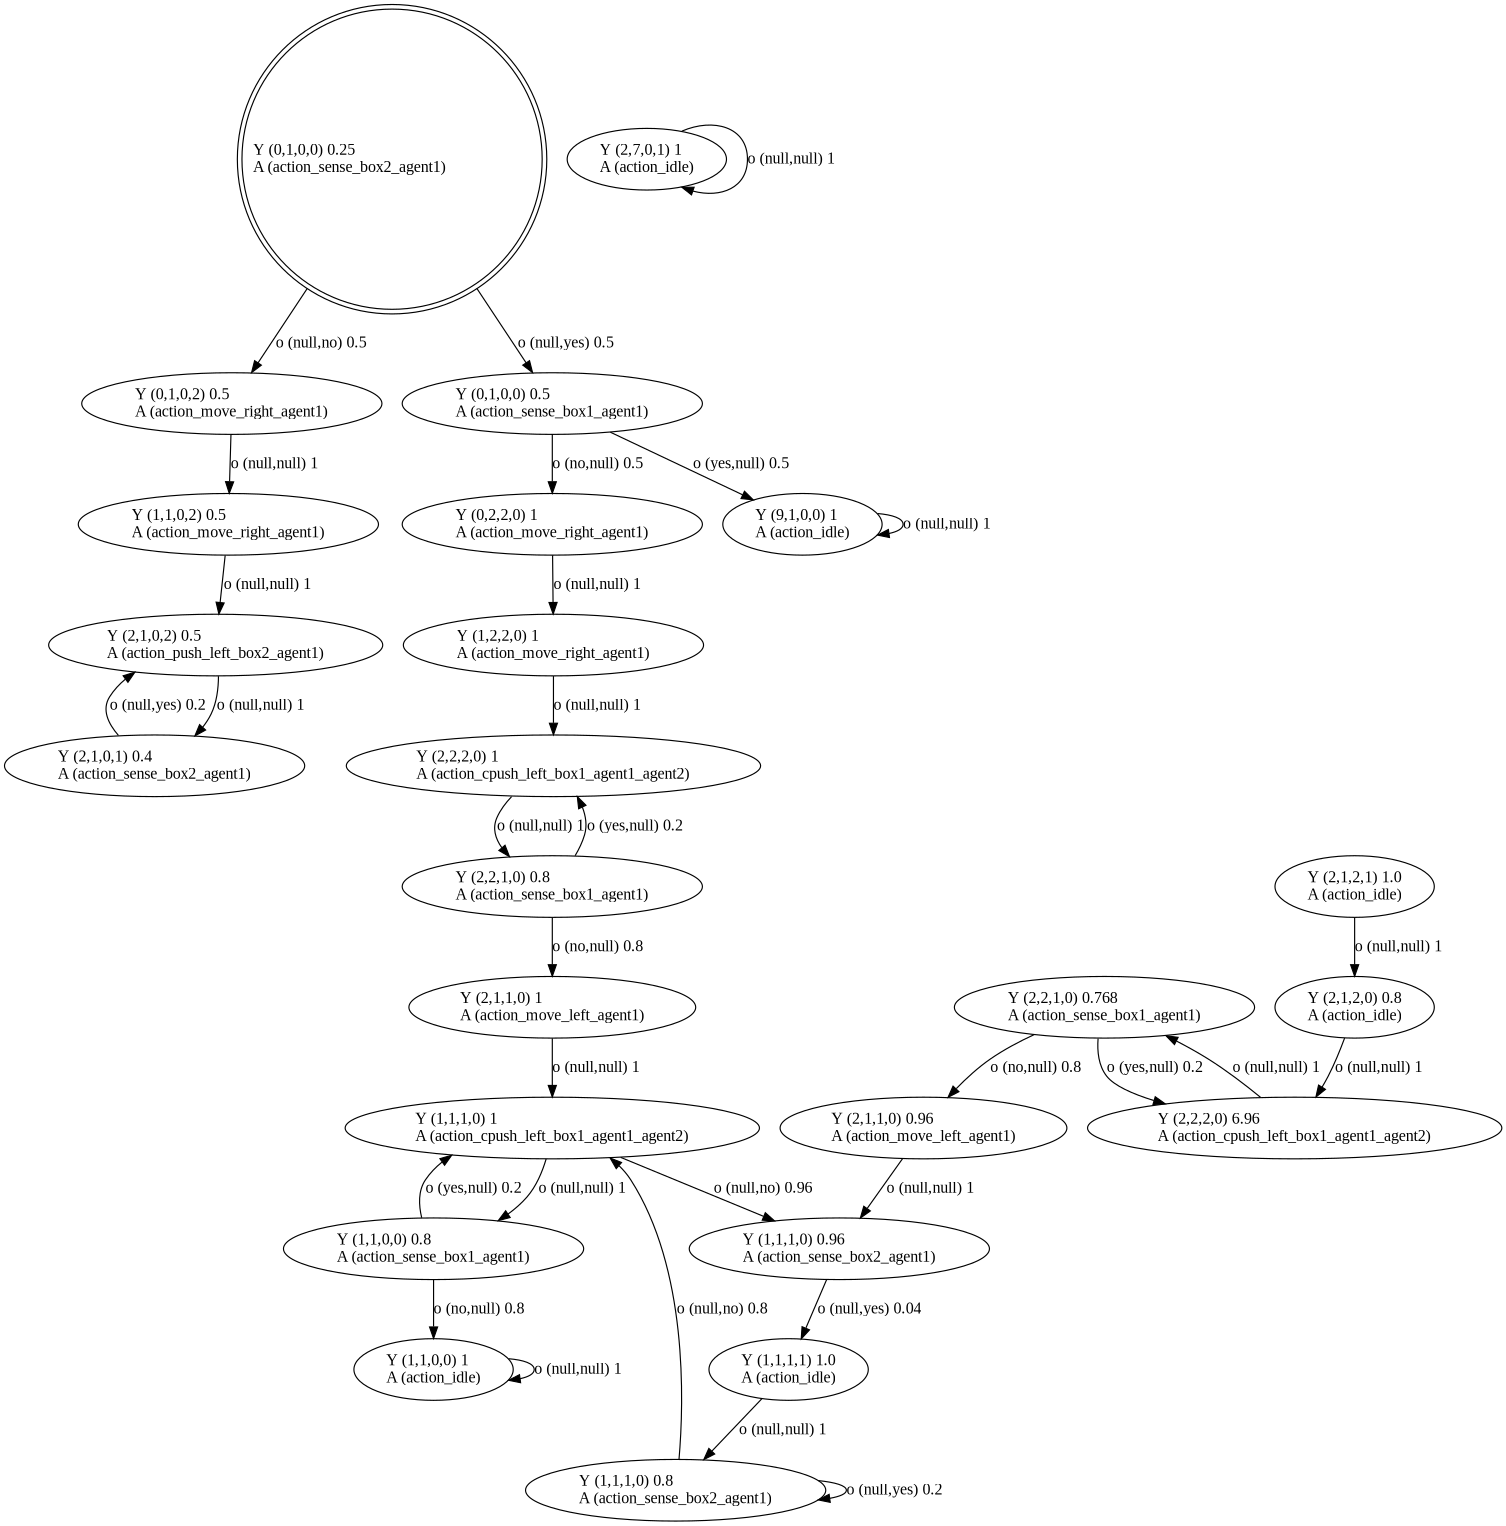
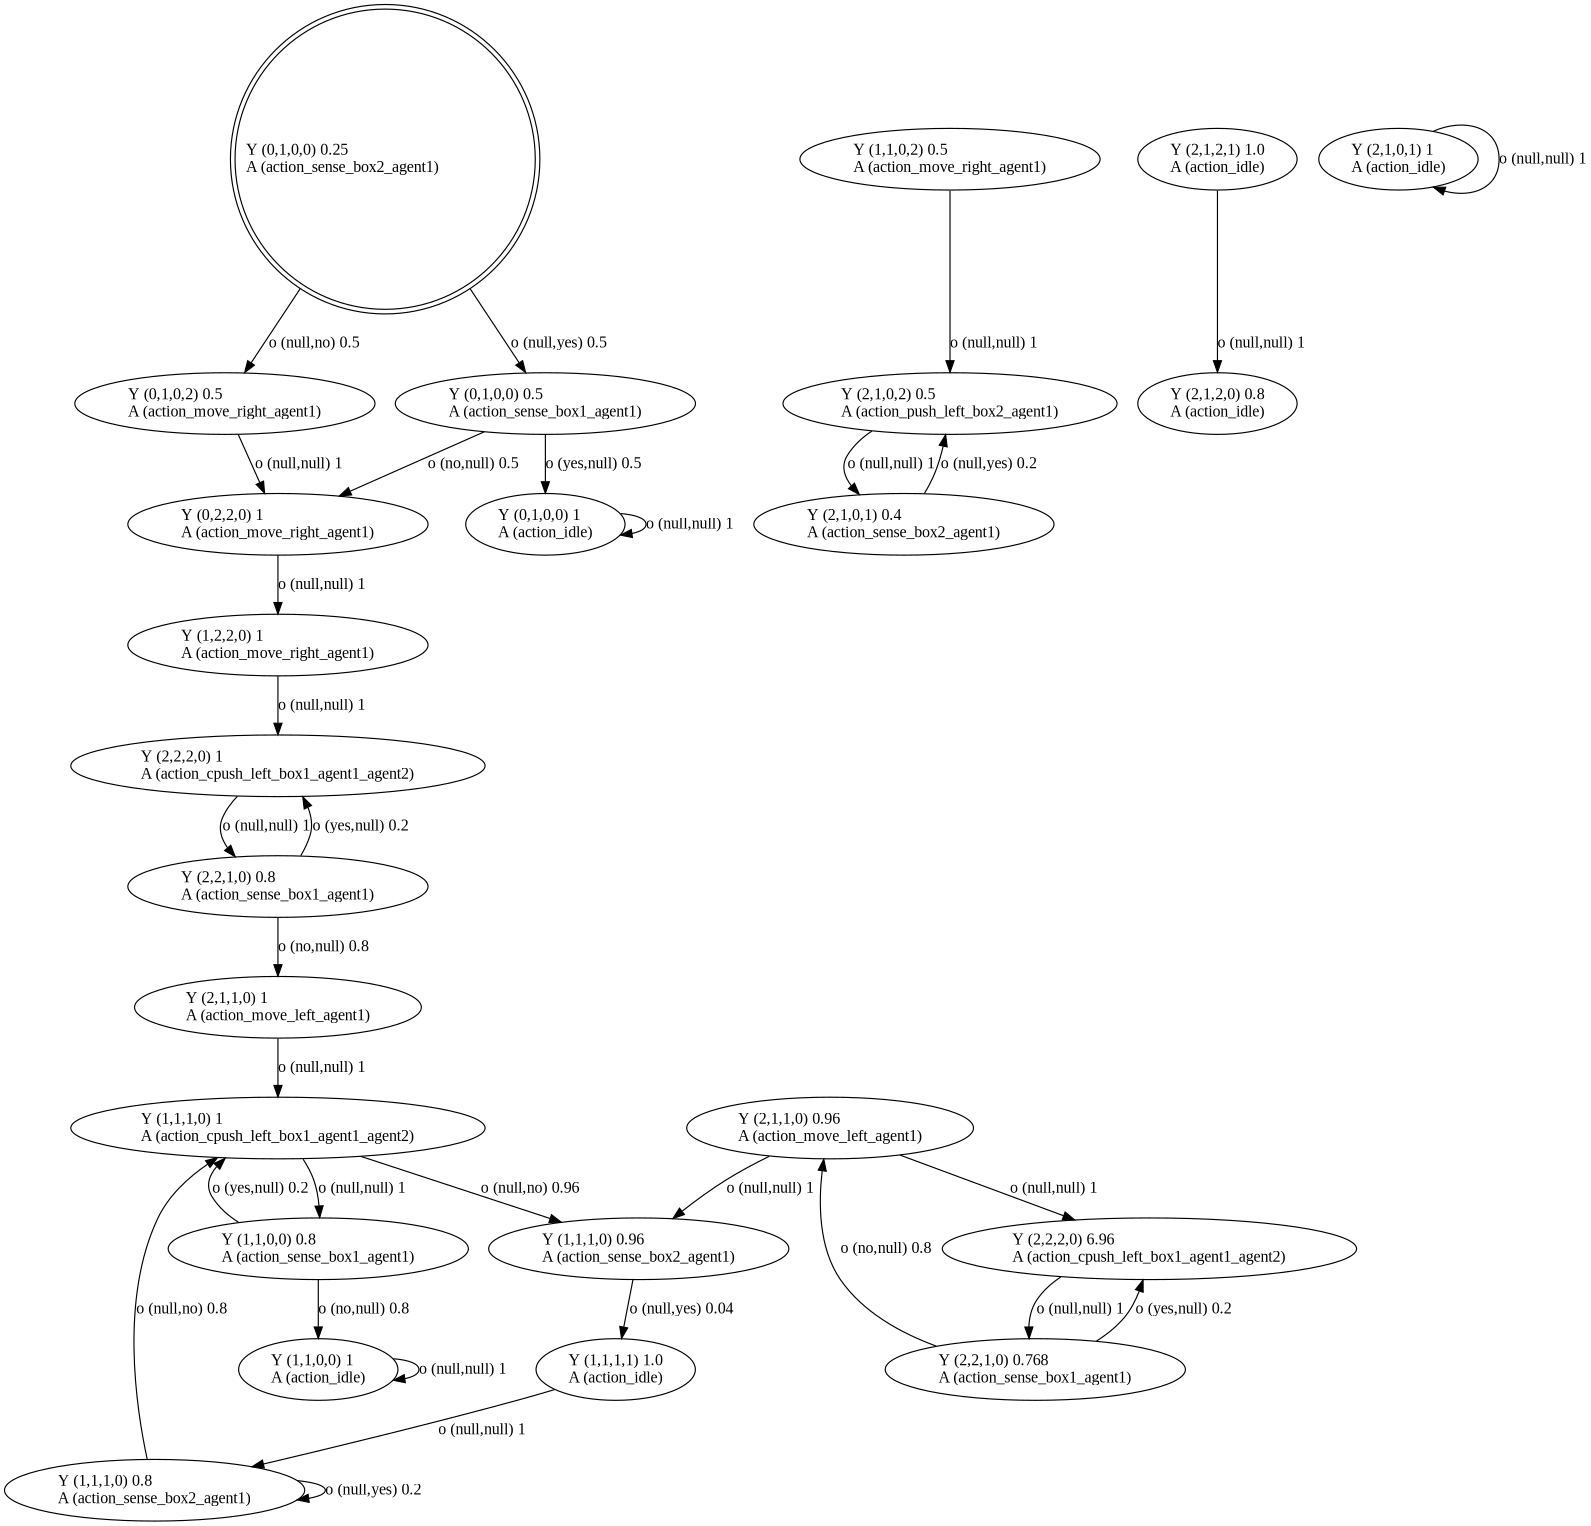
(647, 159) -> (1398, 159)
(230, 458) -> (249, 459)
(802, 524) -> (545, 524)
(1334, 1063) -> (982, 1185)
